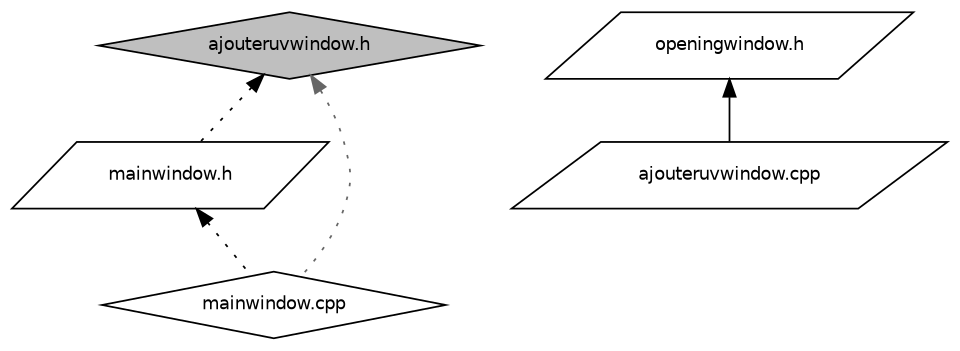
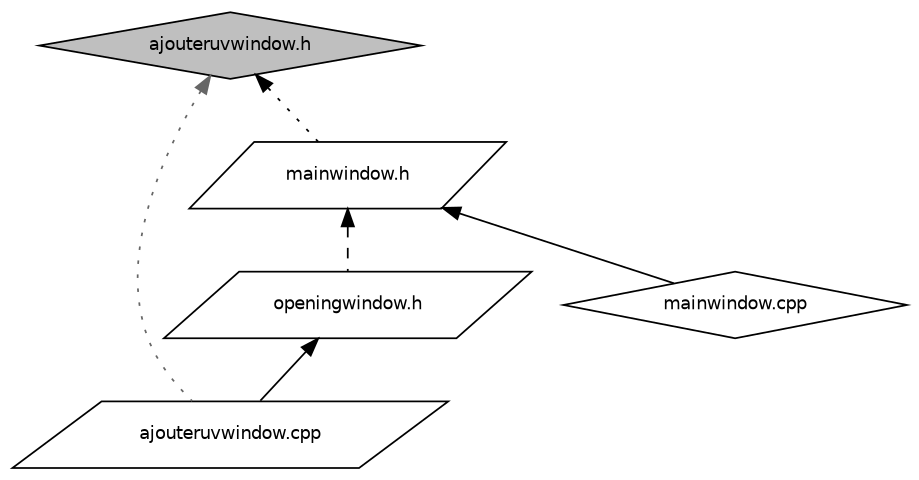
(349, 187) -> (140, 248)
(229, 249) -> (567, 248)
none -> (348, 249)
